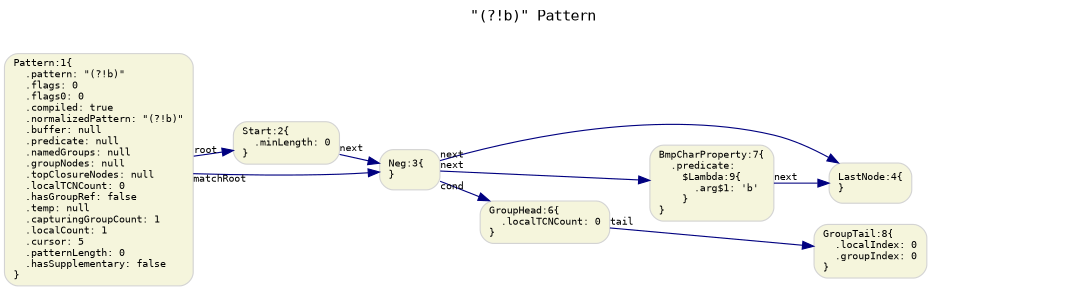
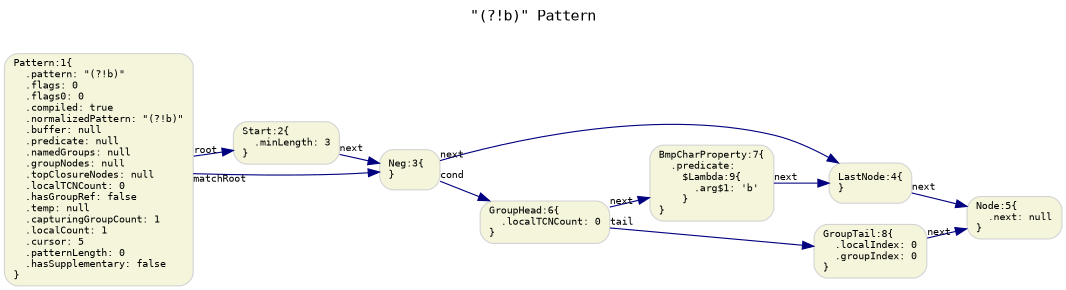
(286, 143) -> (286, 143)
(539, 175) -> (624, 204)
none -> (1014, 218)
